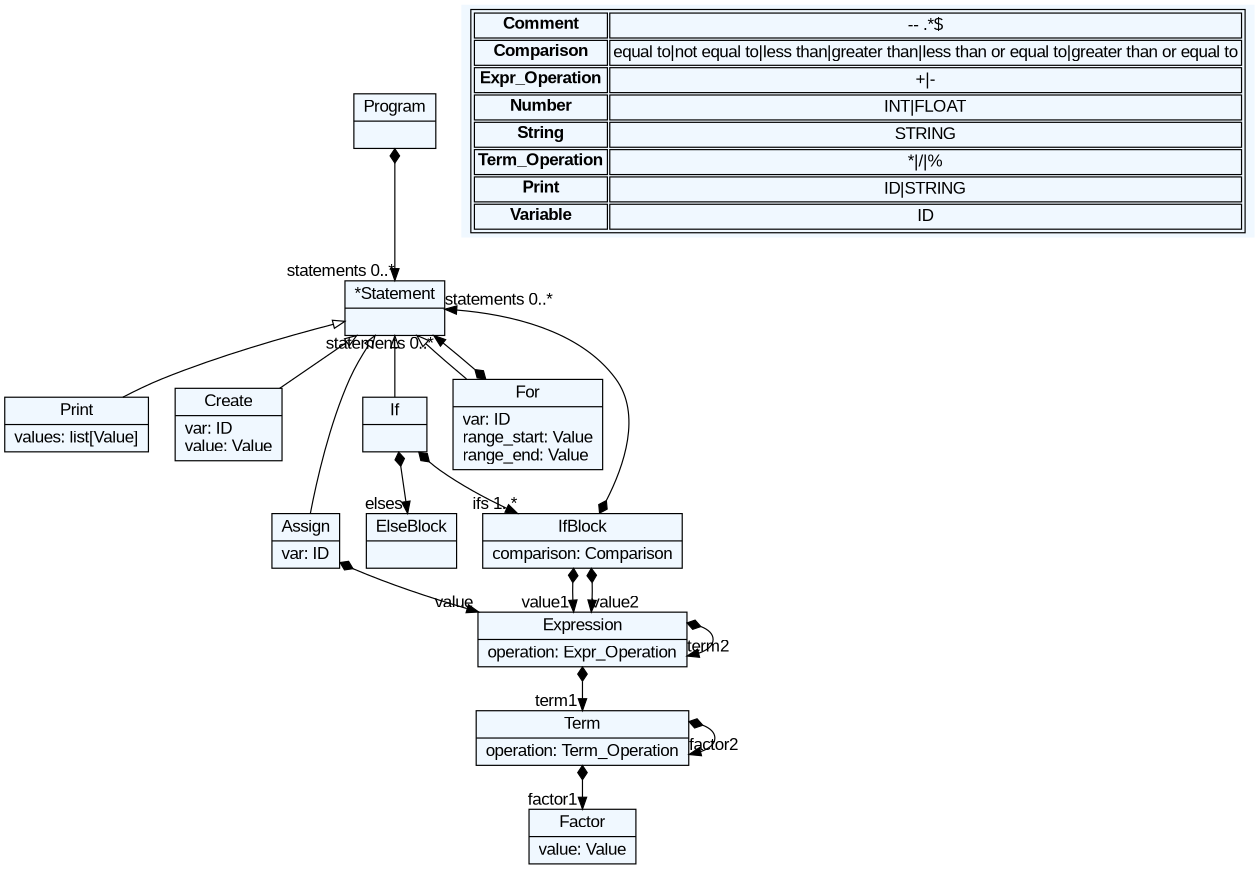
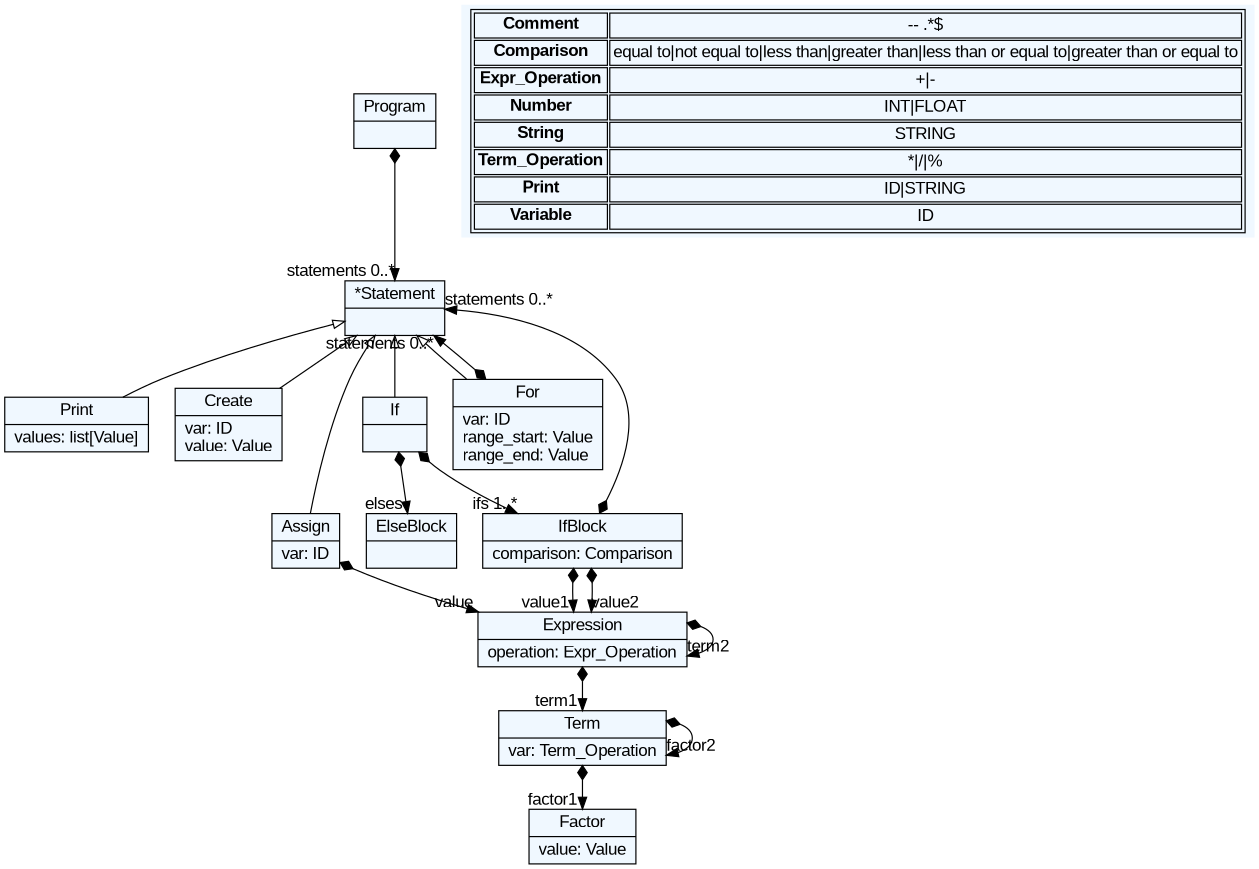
(582, 751) -> (582, 751)
